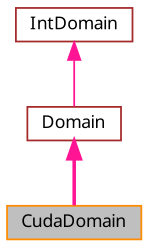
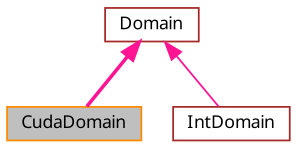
(74, 83) -> (198, 81)
